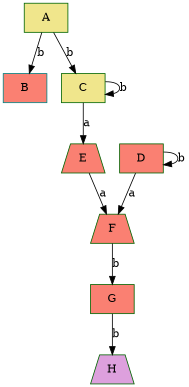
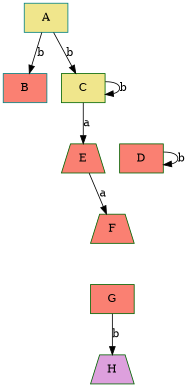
(46, 18) -> (46, 18)
(128, 190) -> none
(112, 260) -> none
